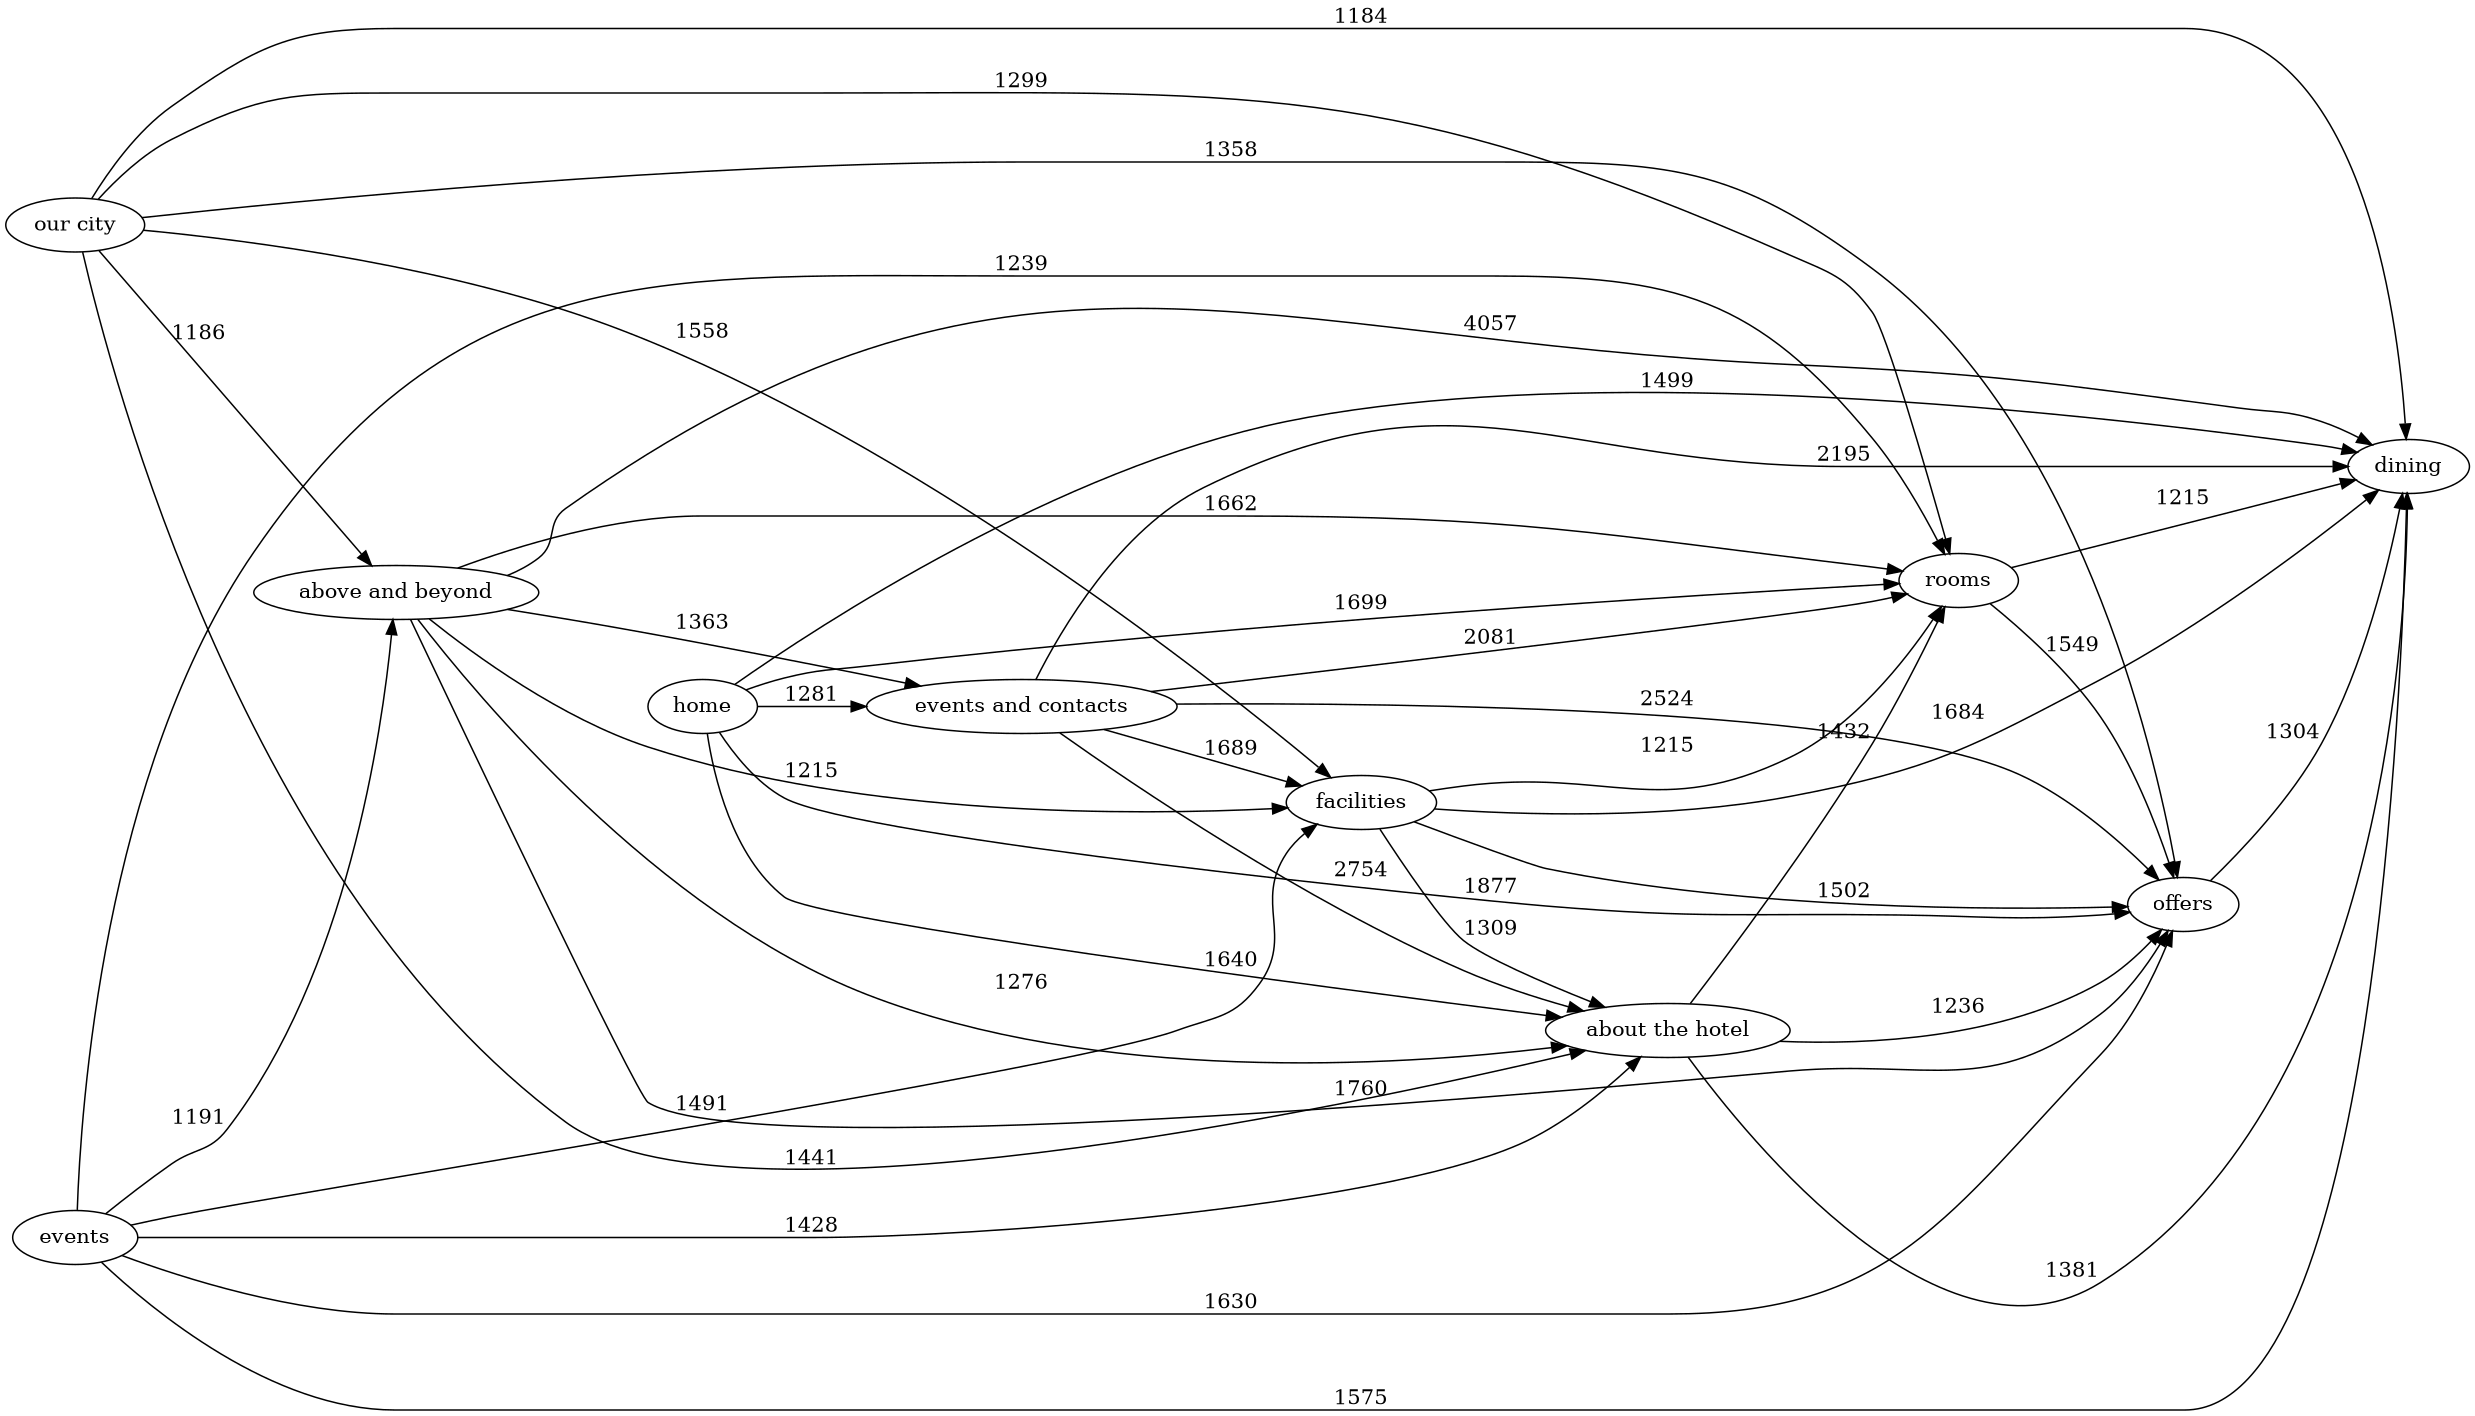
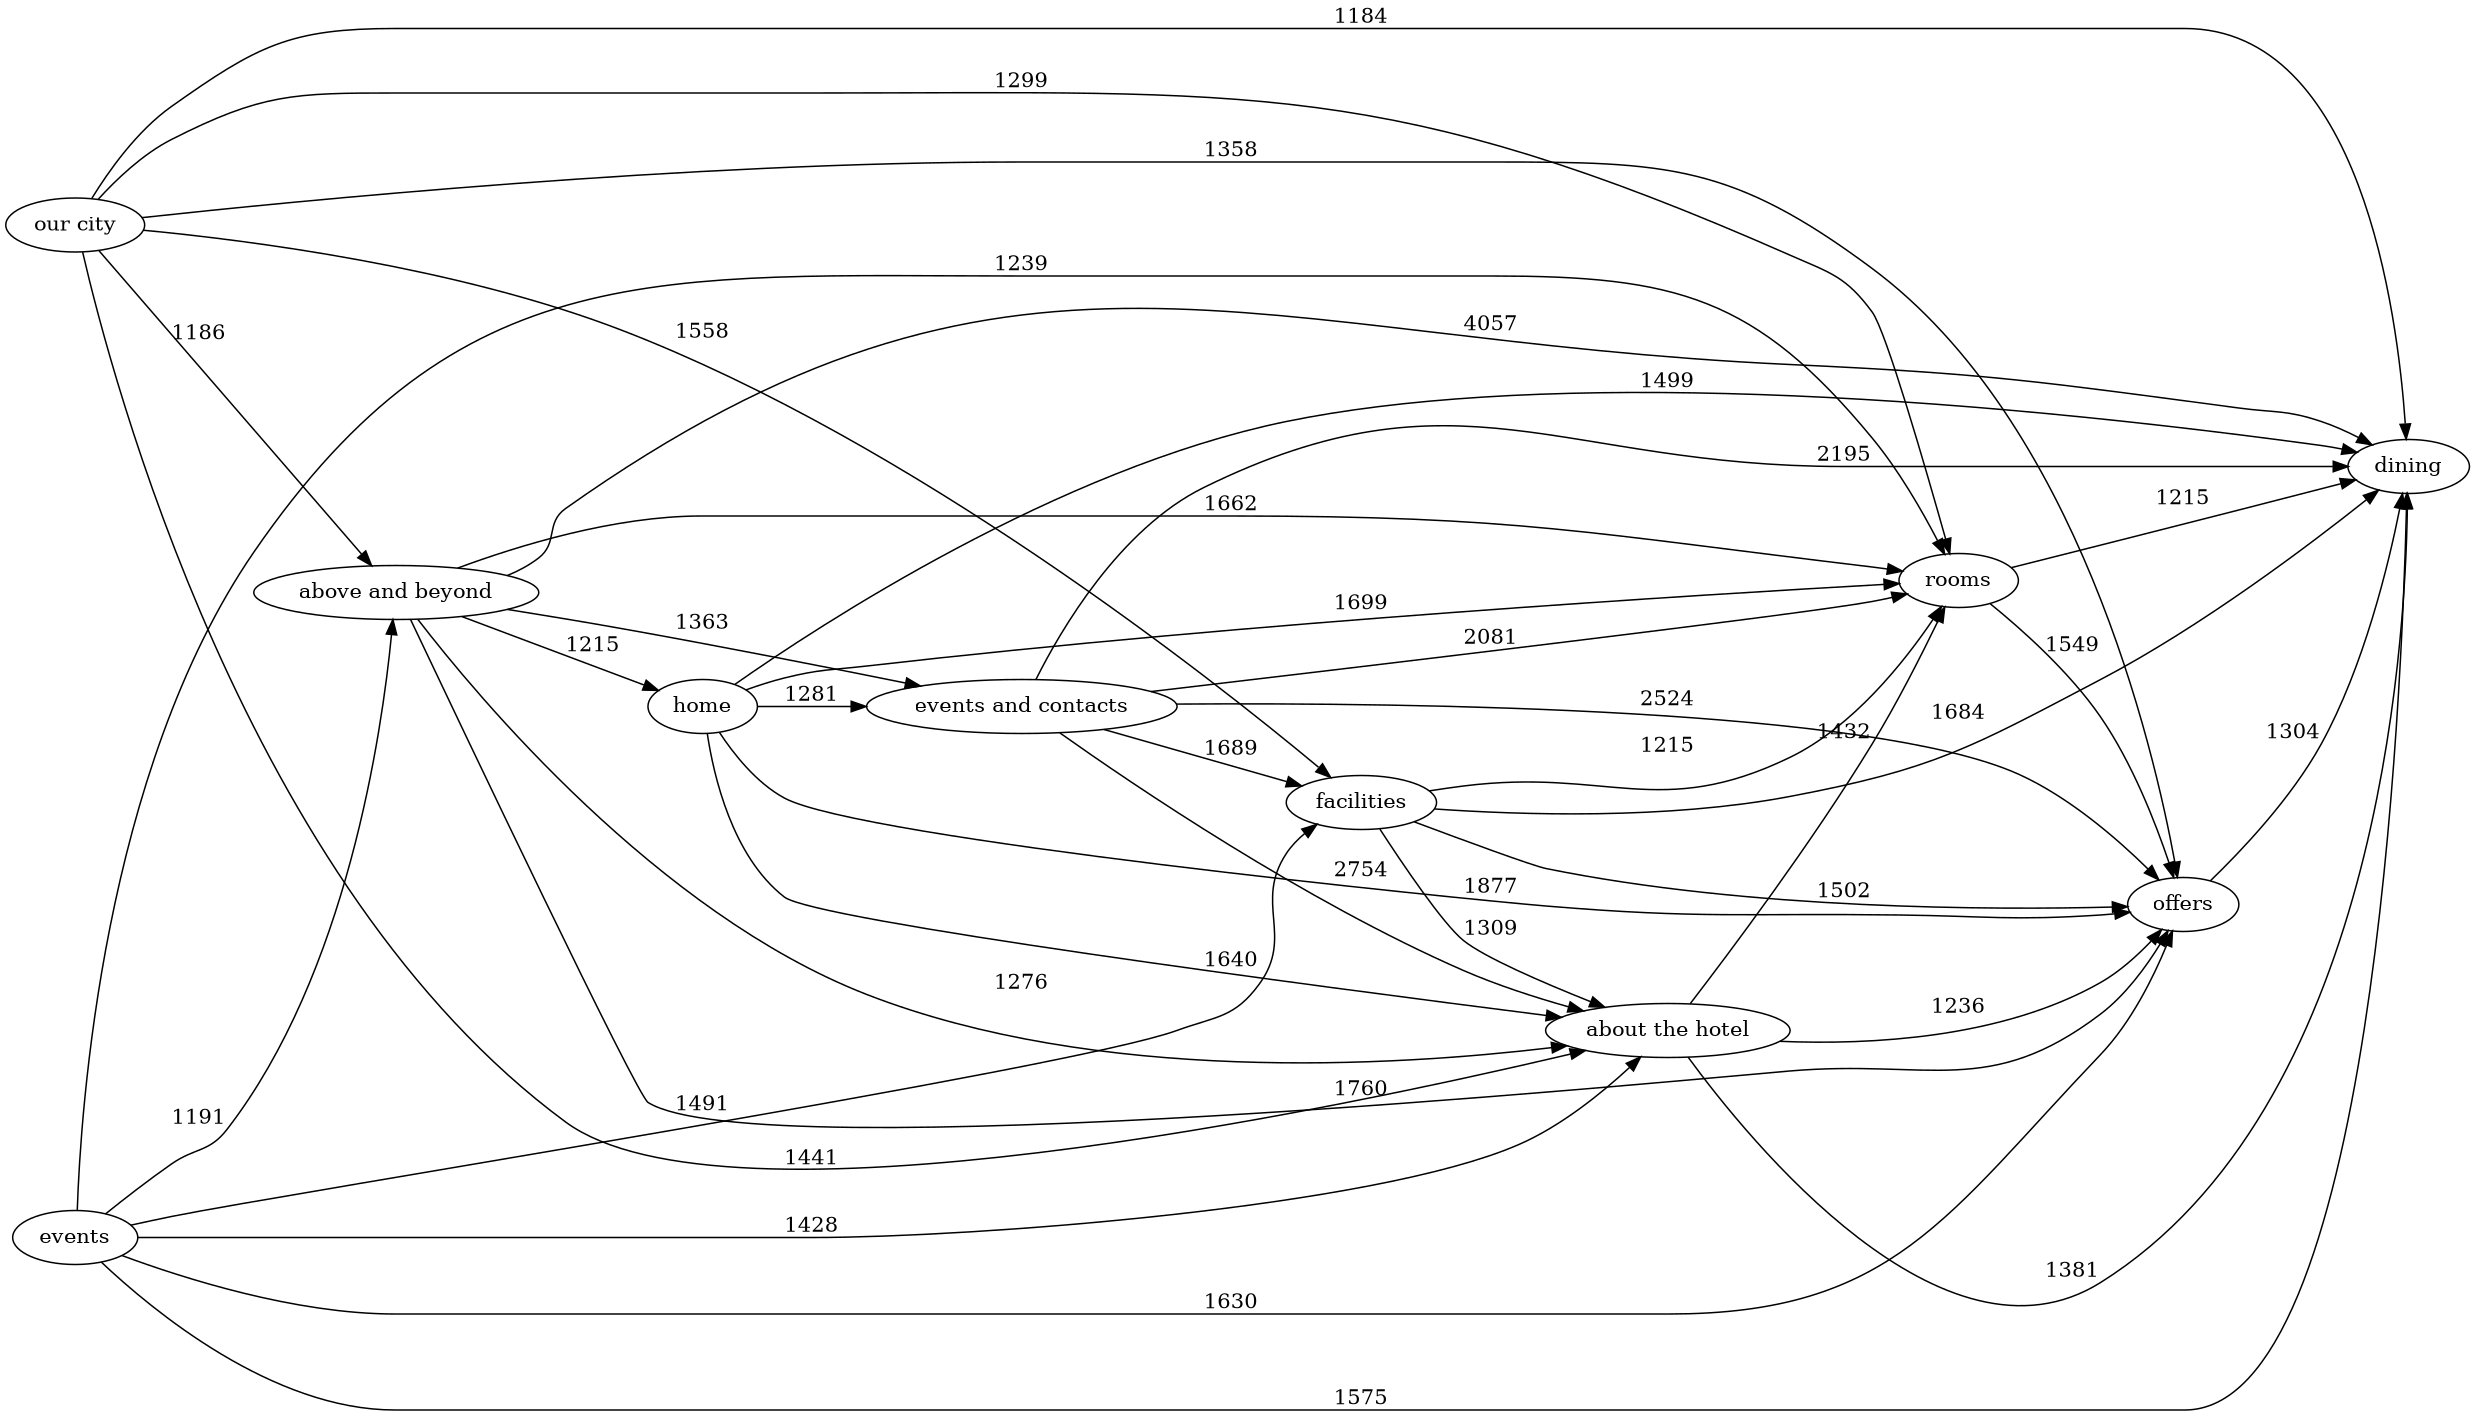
(831, 789) -> (553, 651)
